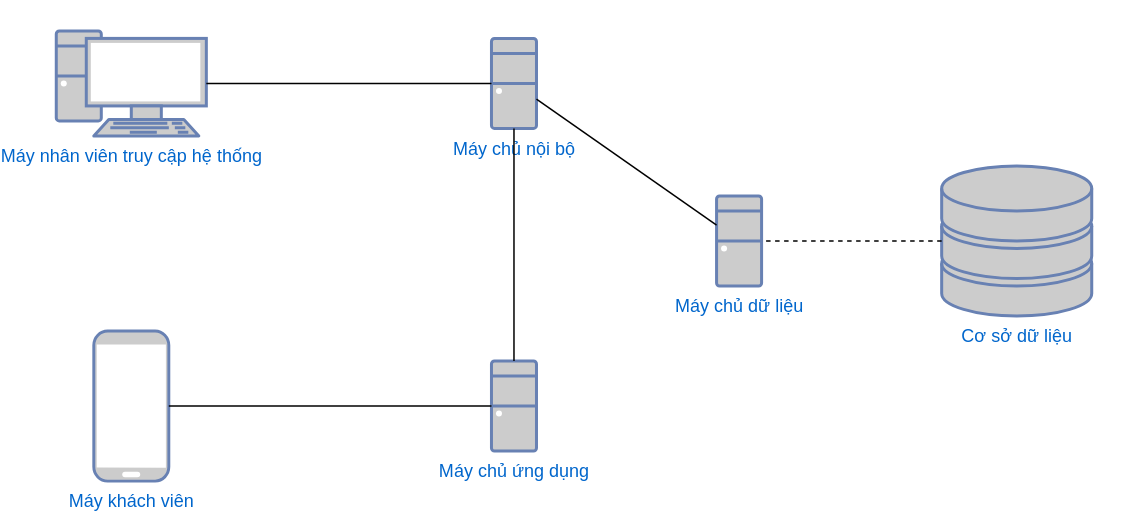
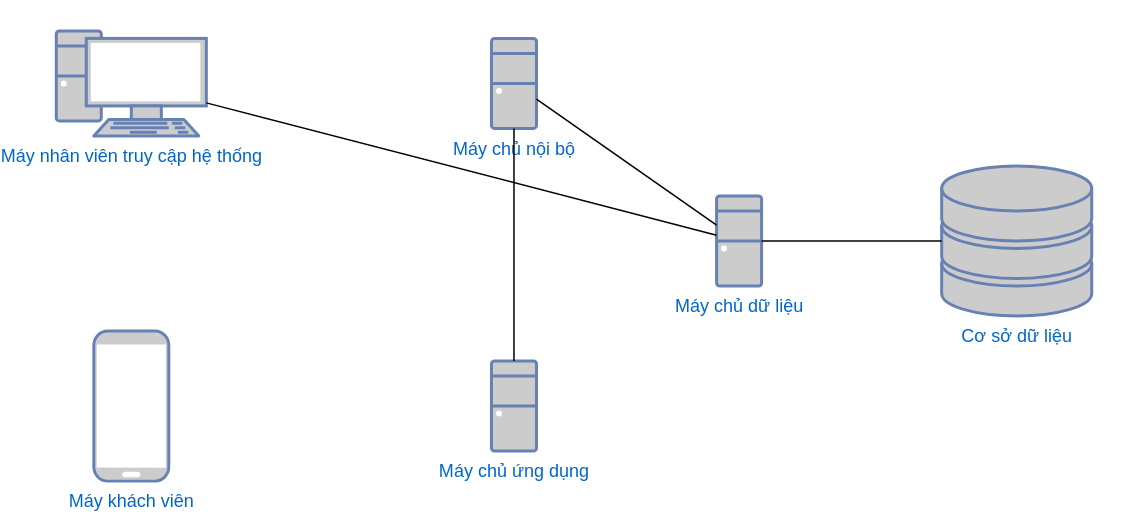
(348, 83) -> (461, 169)
(850, 241) -> (850, 241)
(329, 406) -> none
